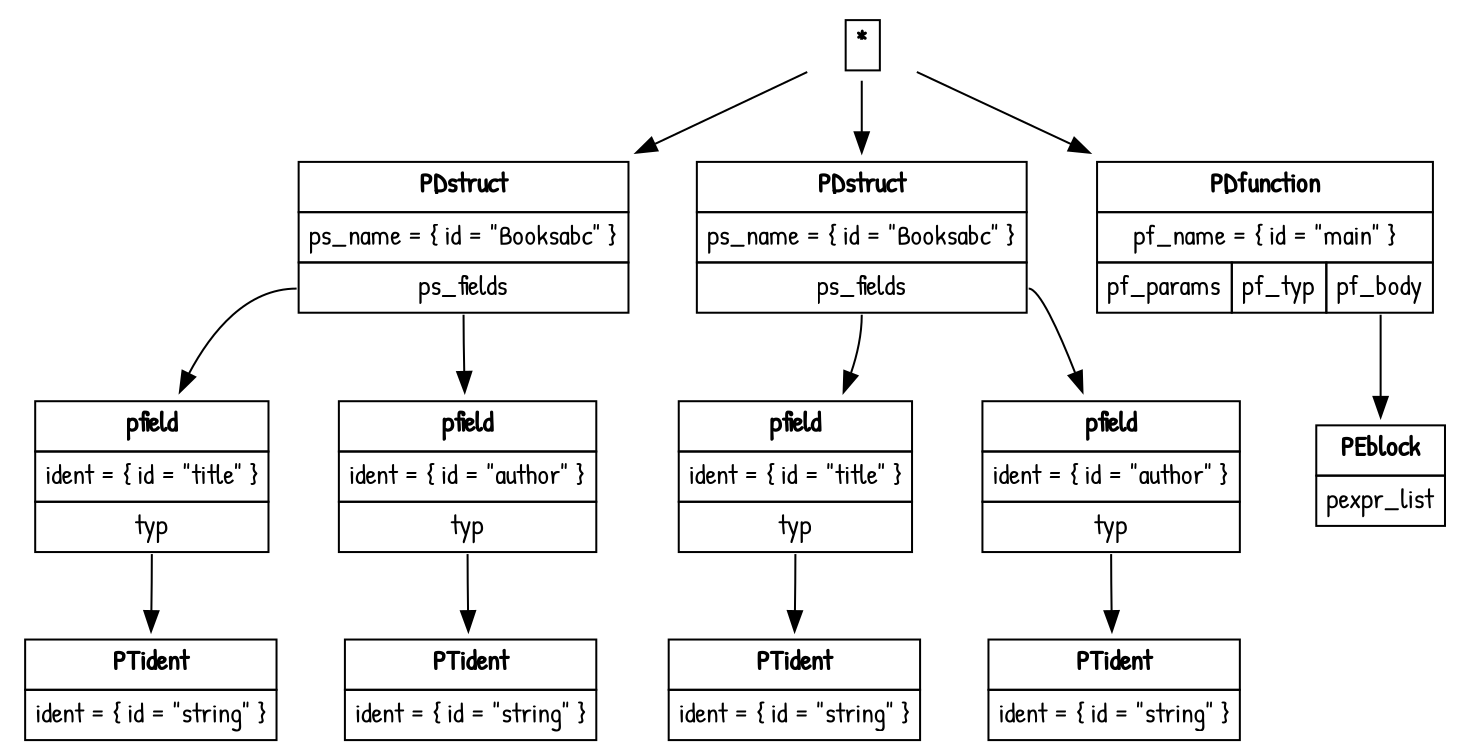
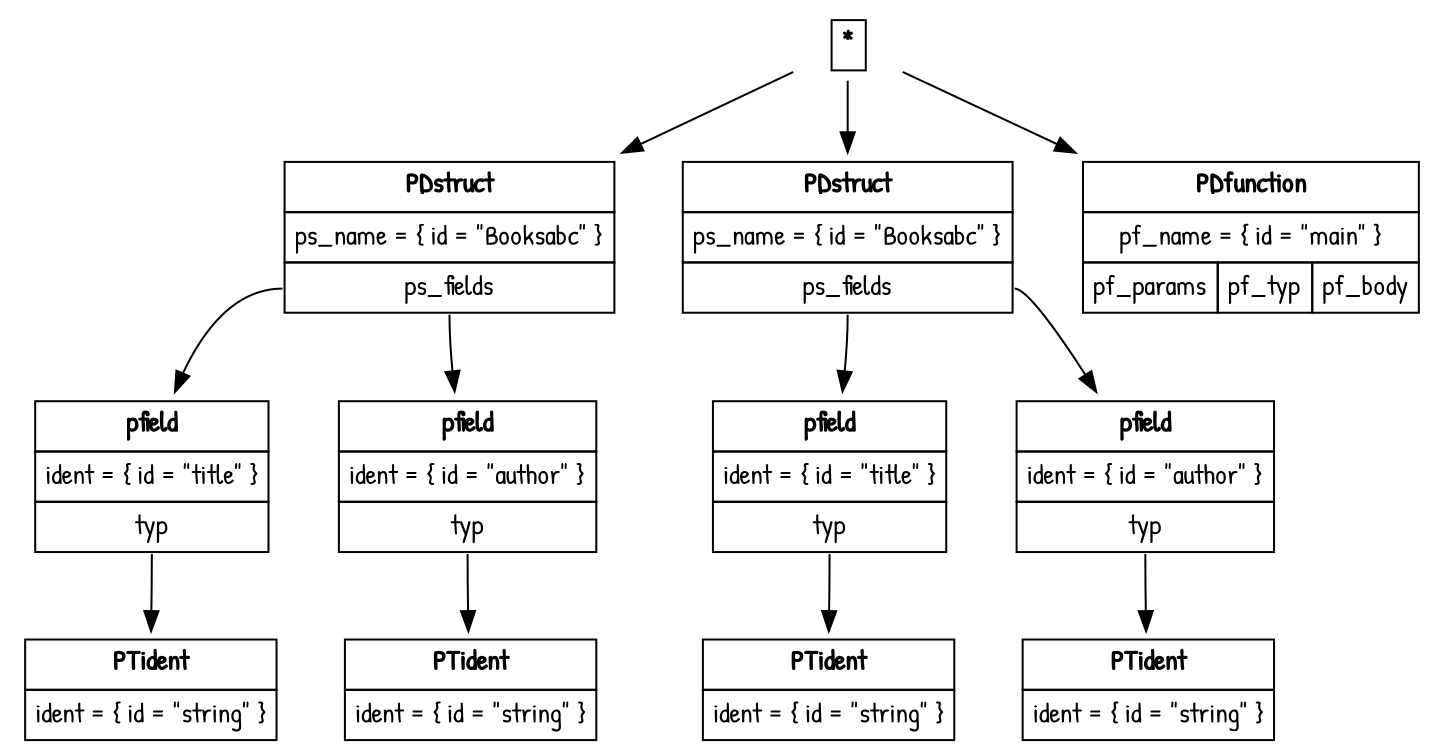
(1381, 476) -> none
